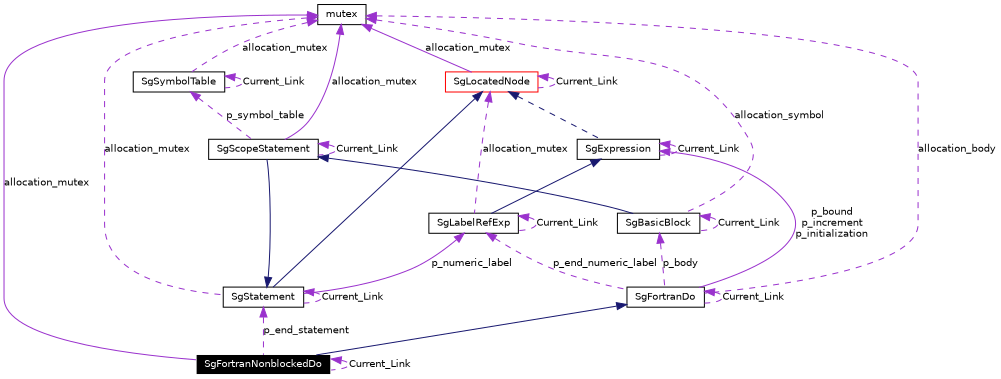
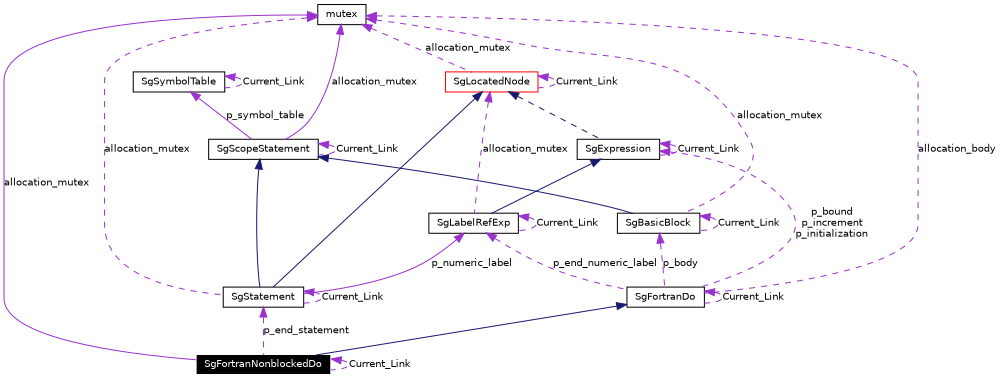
(247, 41) -> none
(421, 50) -> (421, 50)
(780, 116) -> (780, 116)
(225, 119) -> (225, 119)
(790, 209) -> (790, 209)
(270, 218) -> (257, 228)
